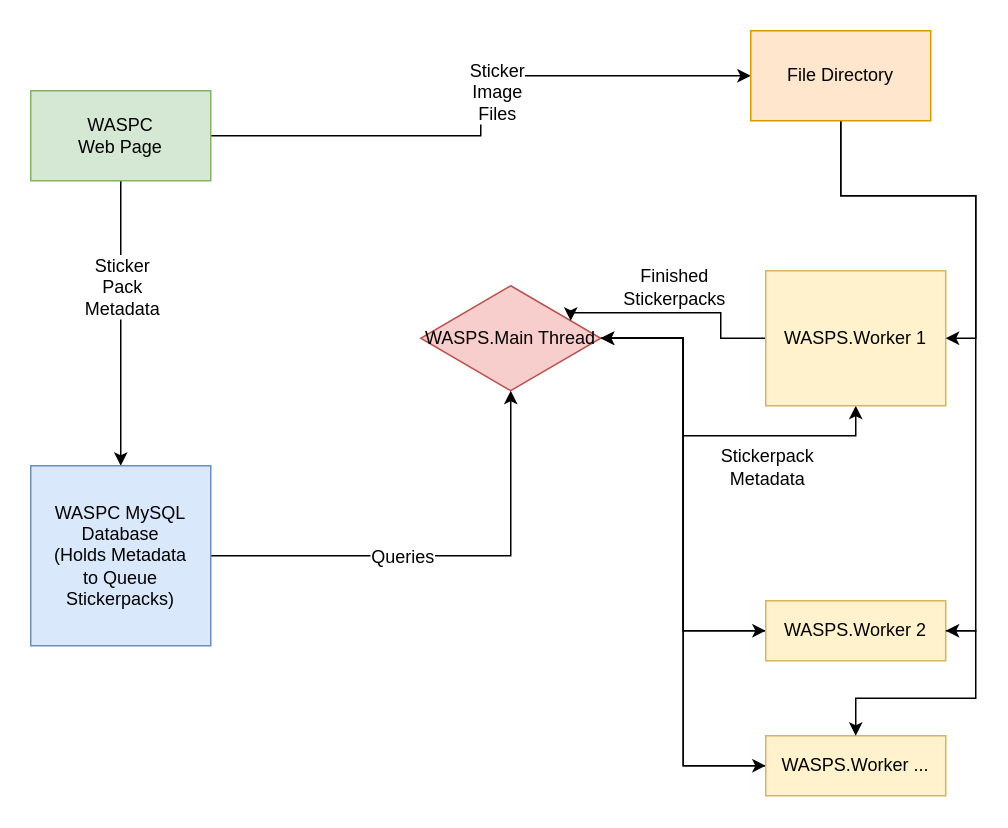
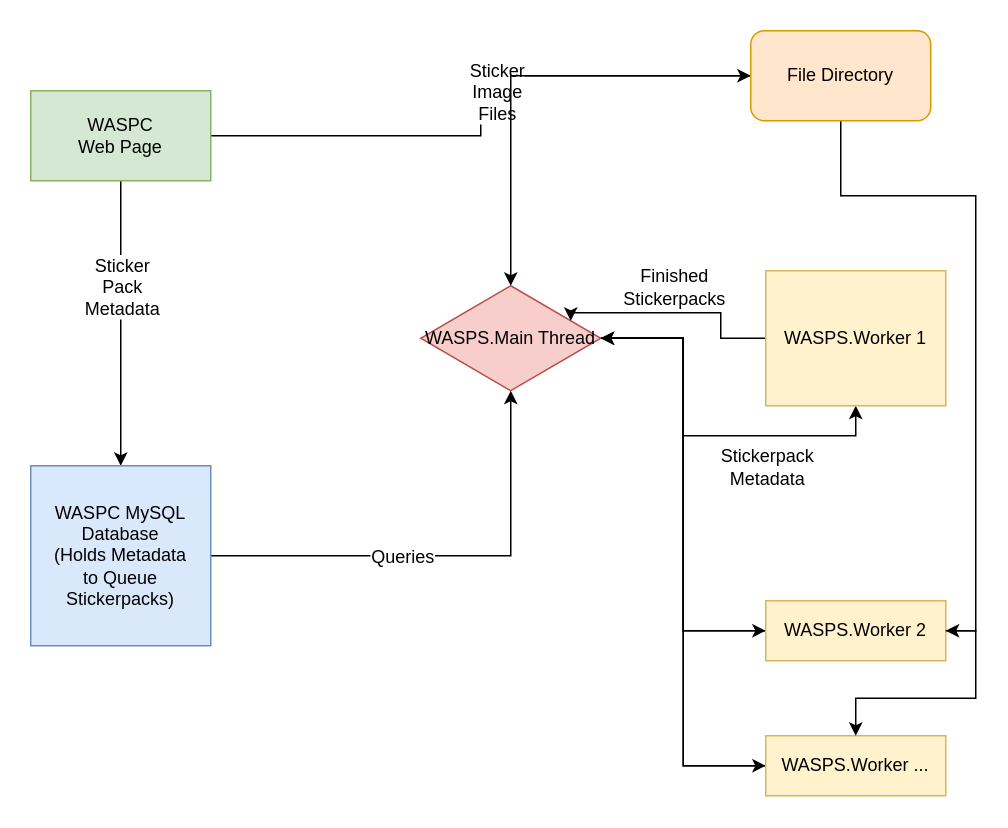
(841, 76) -> (841, 76)
(965, 338) -> (511, 186)
